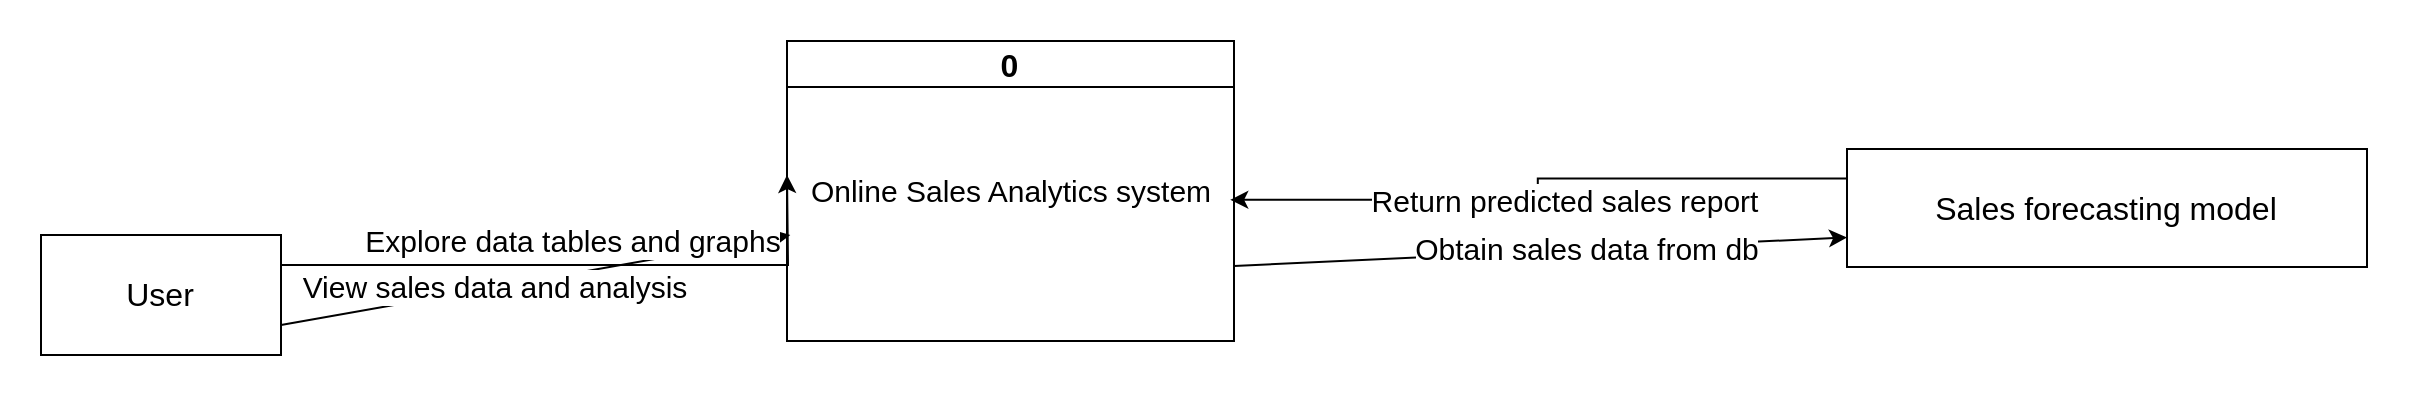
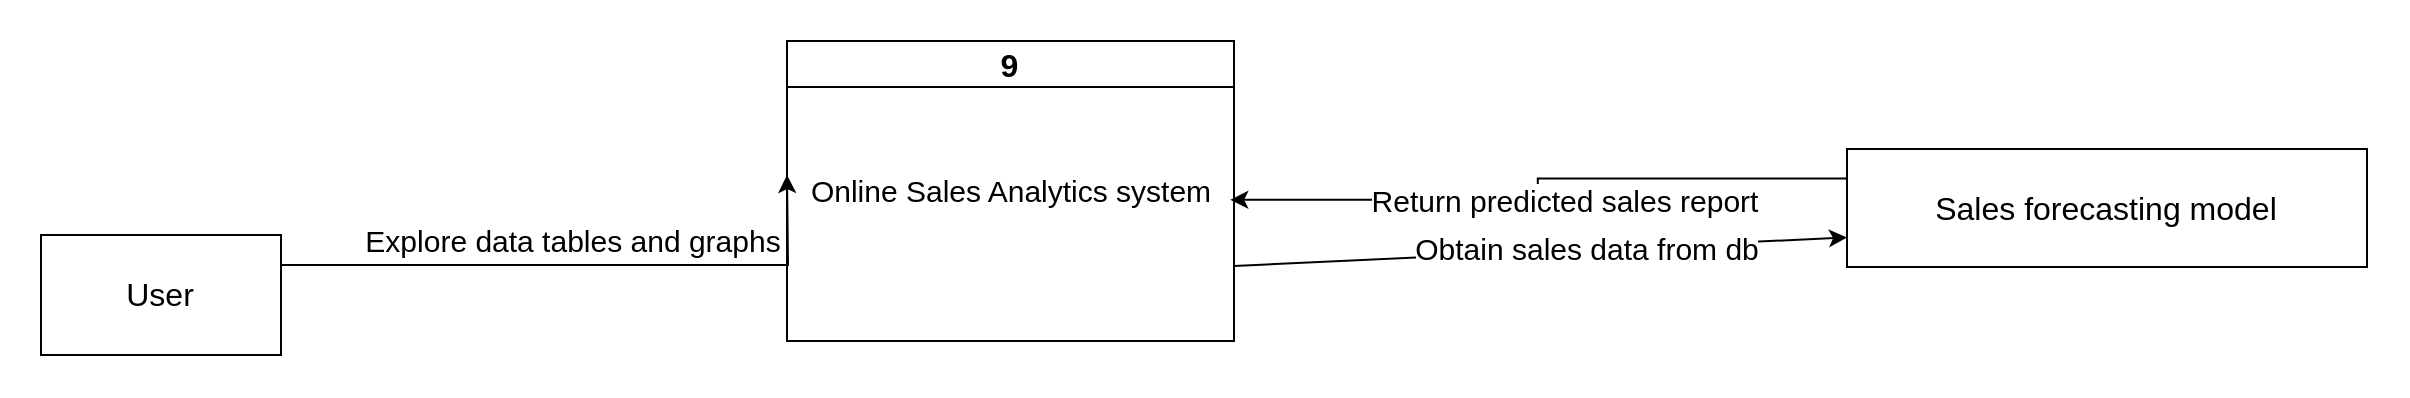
(1010, 66) -> (1010, 66)
(336, 315) -> none
